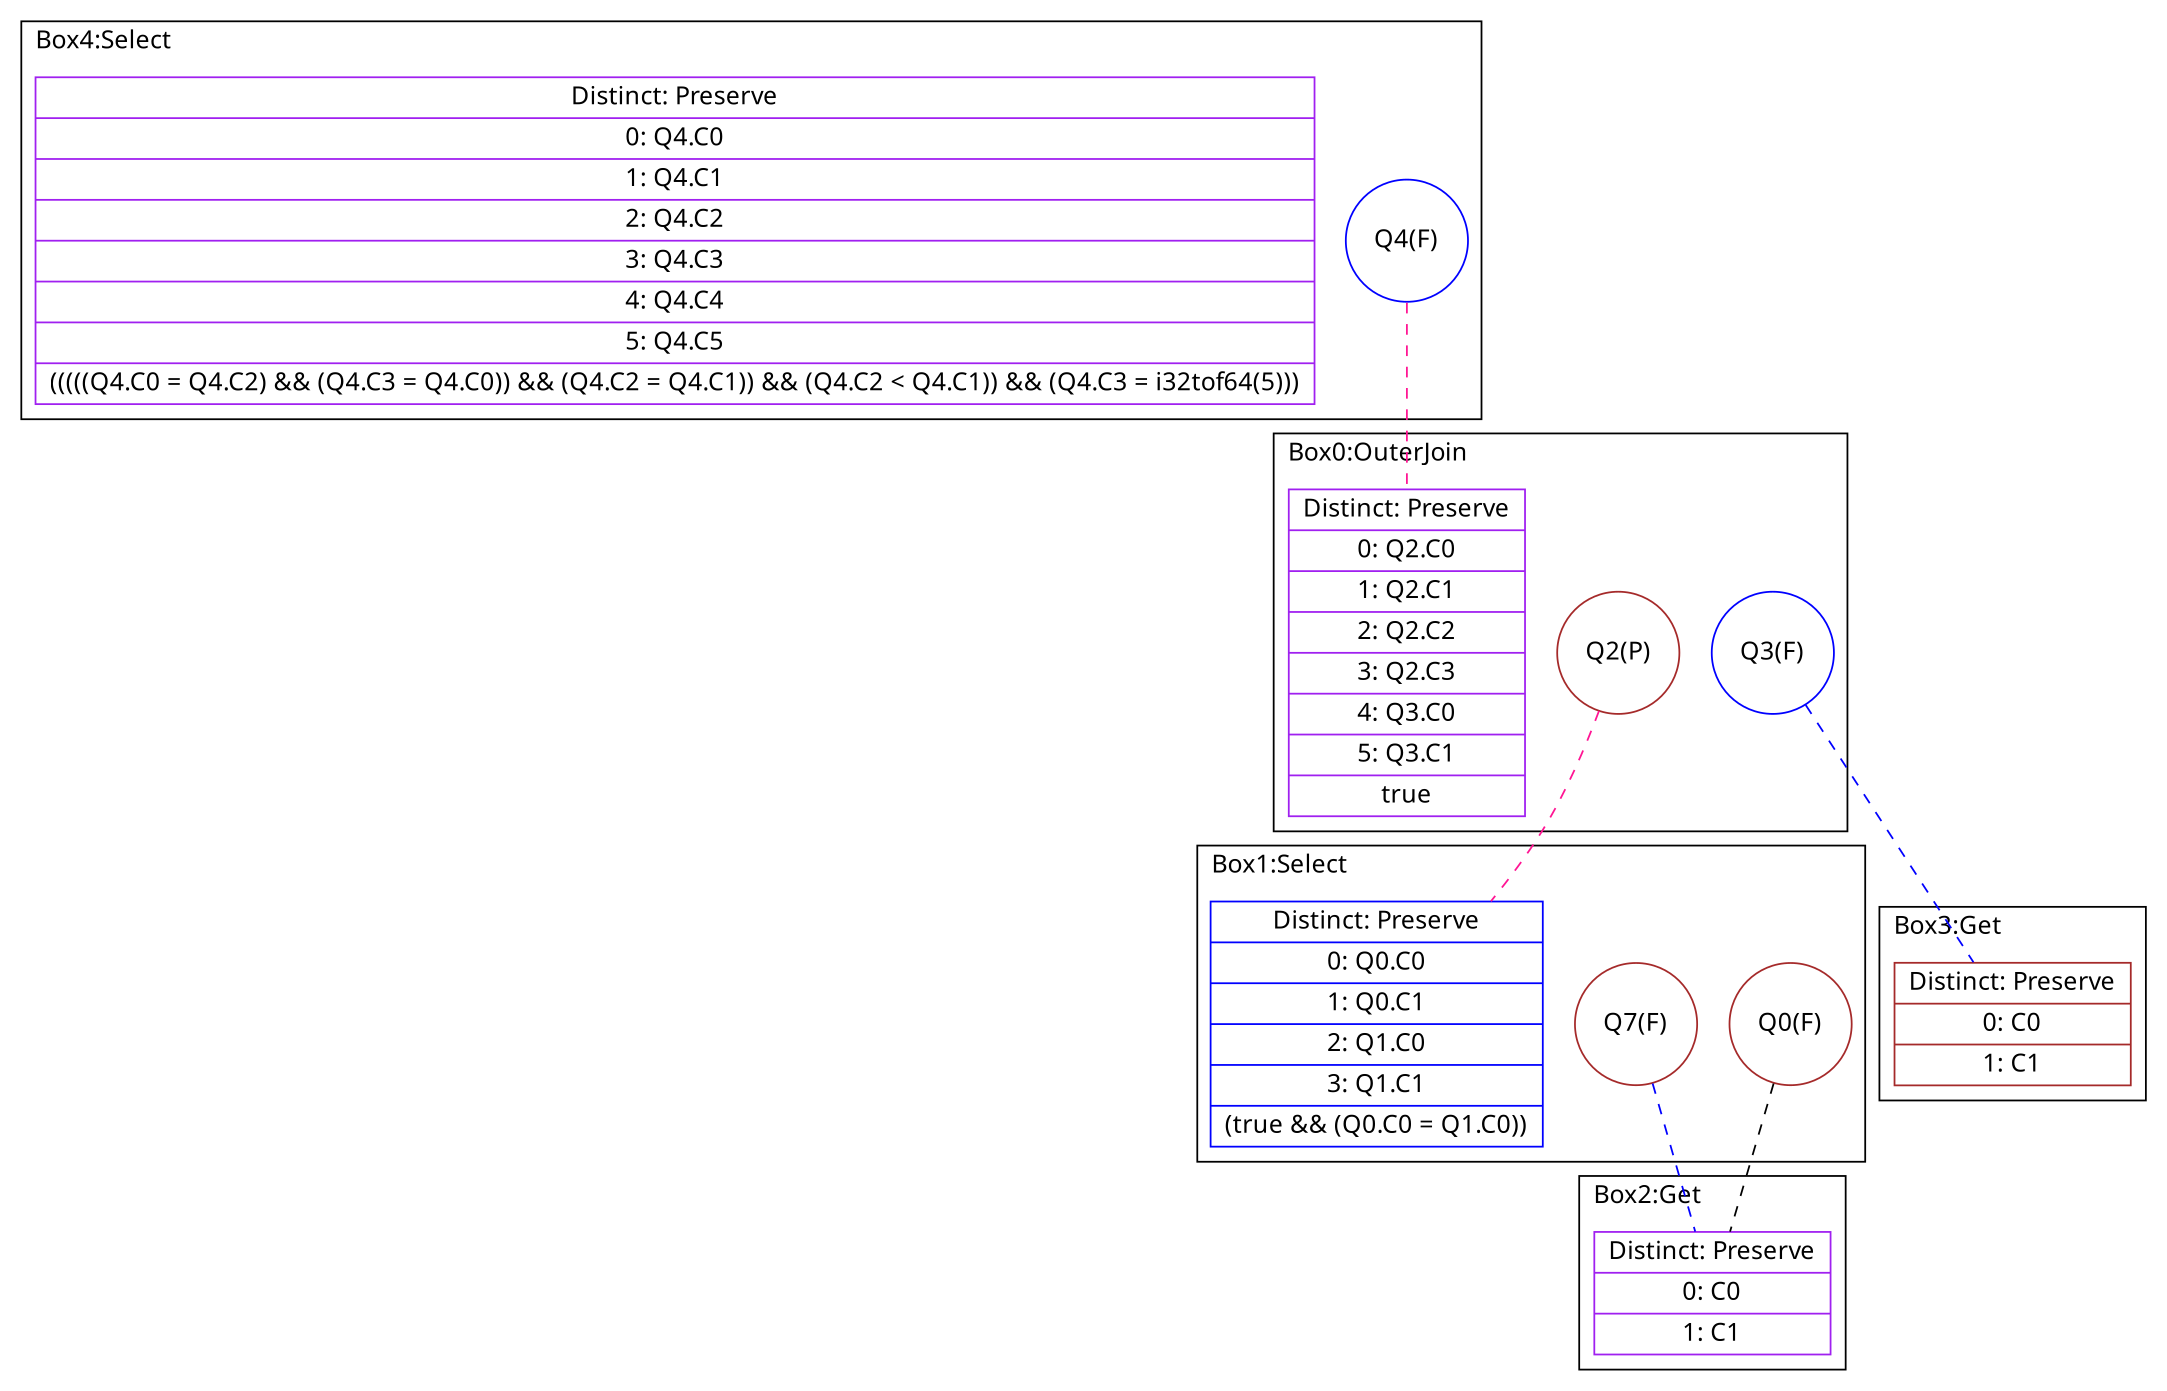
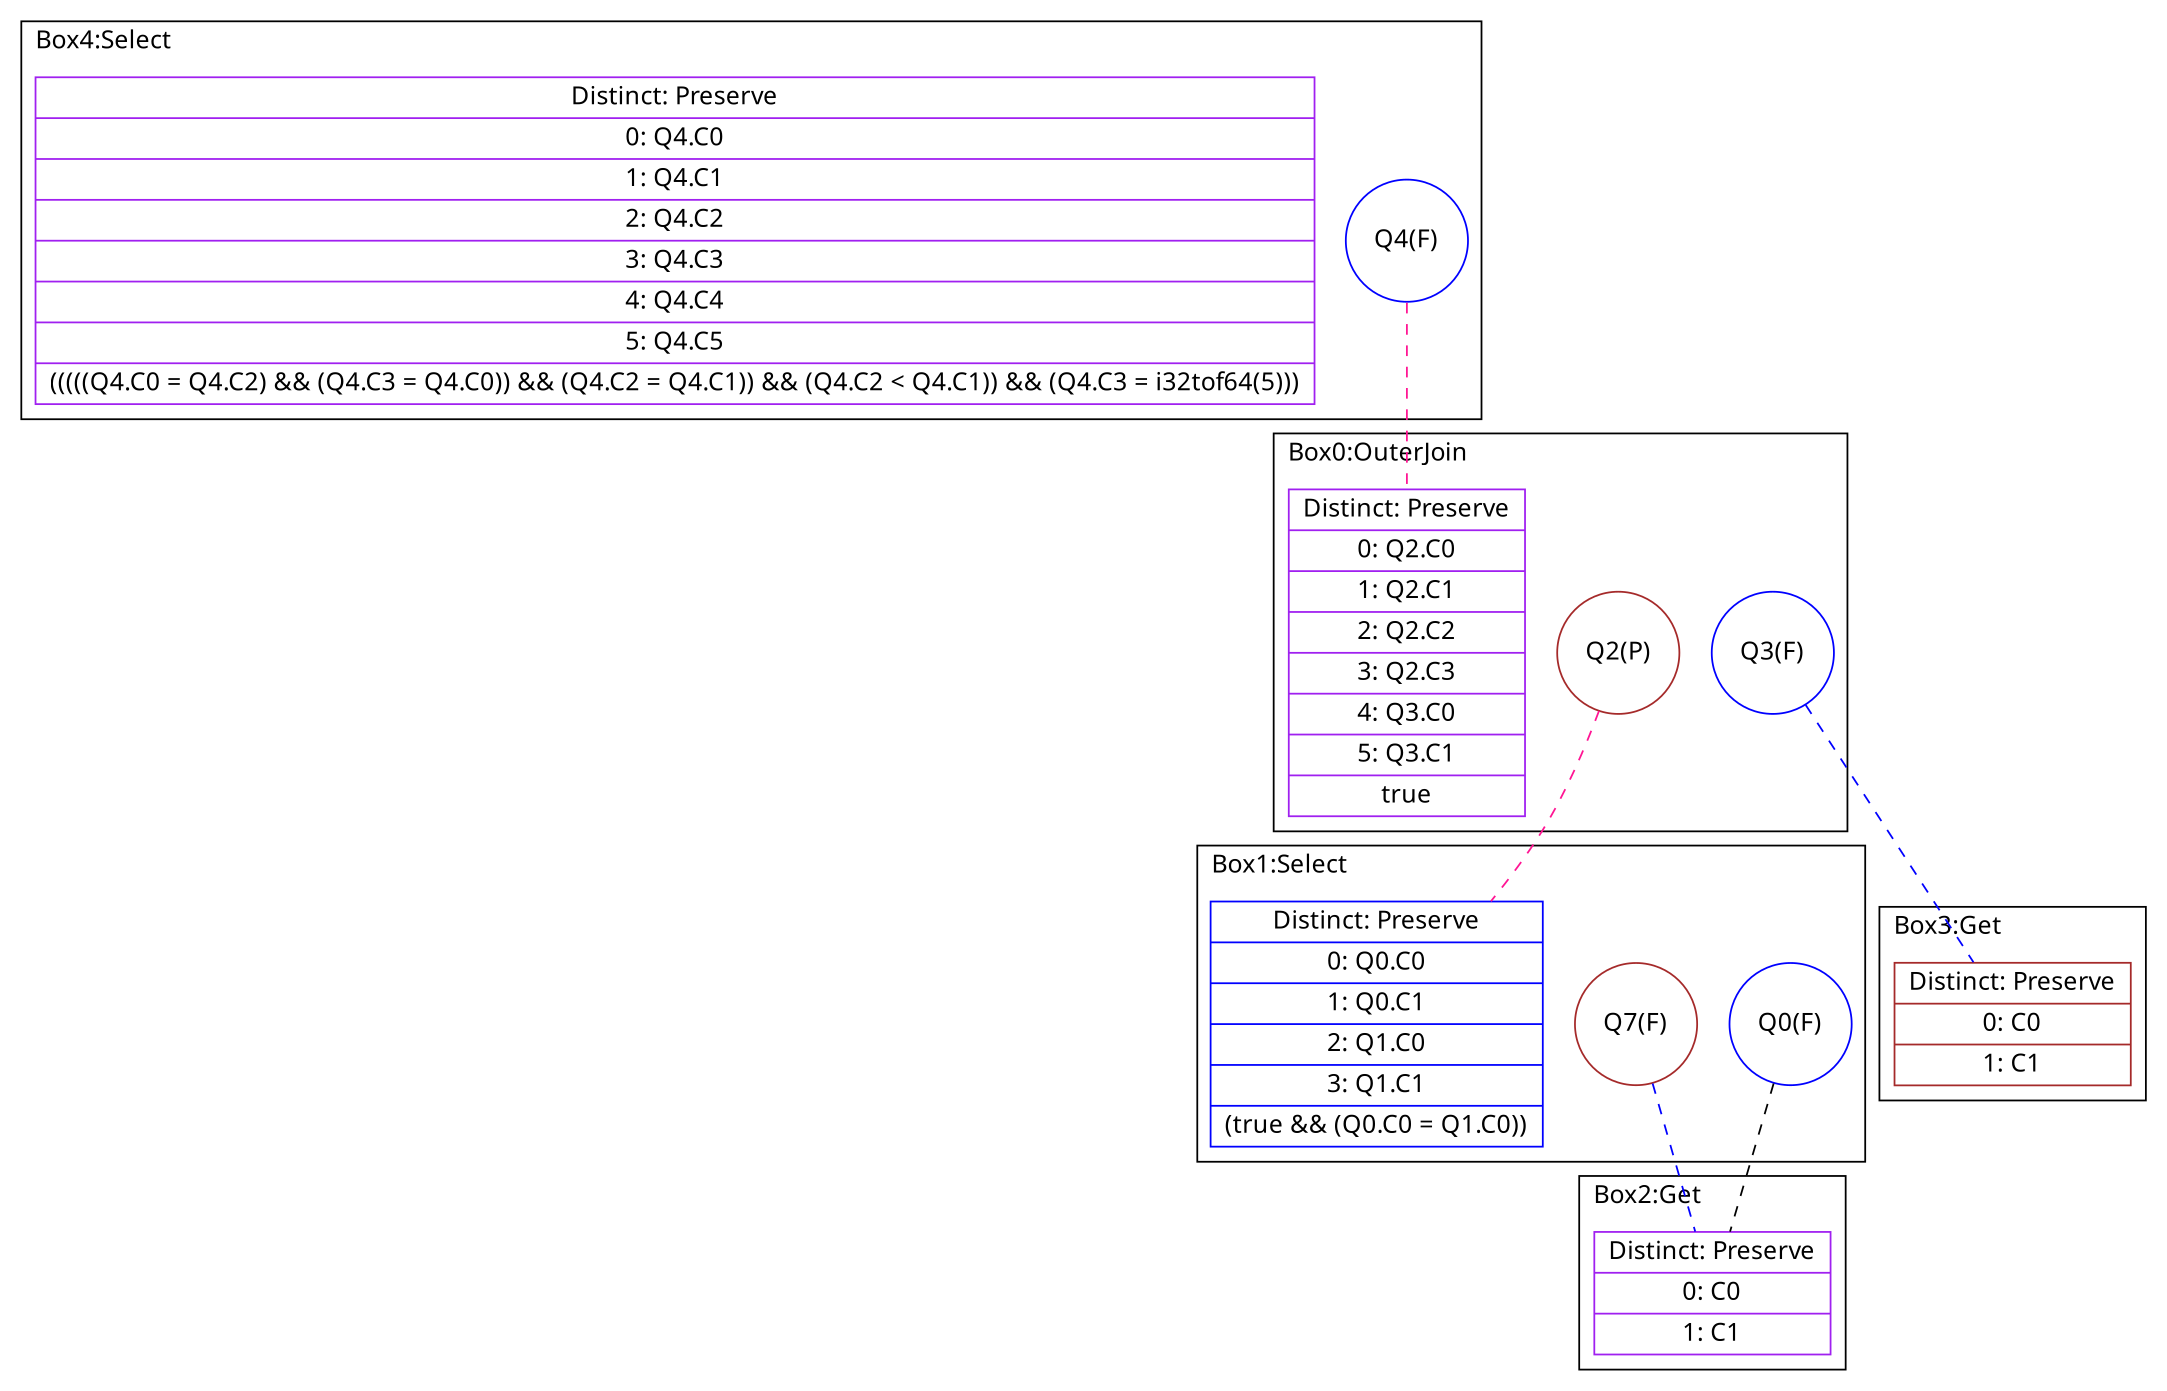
(1791, 1024) -> (1791, 1024)
